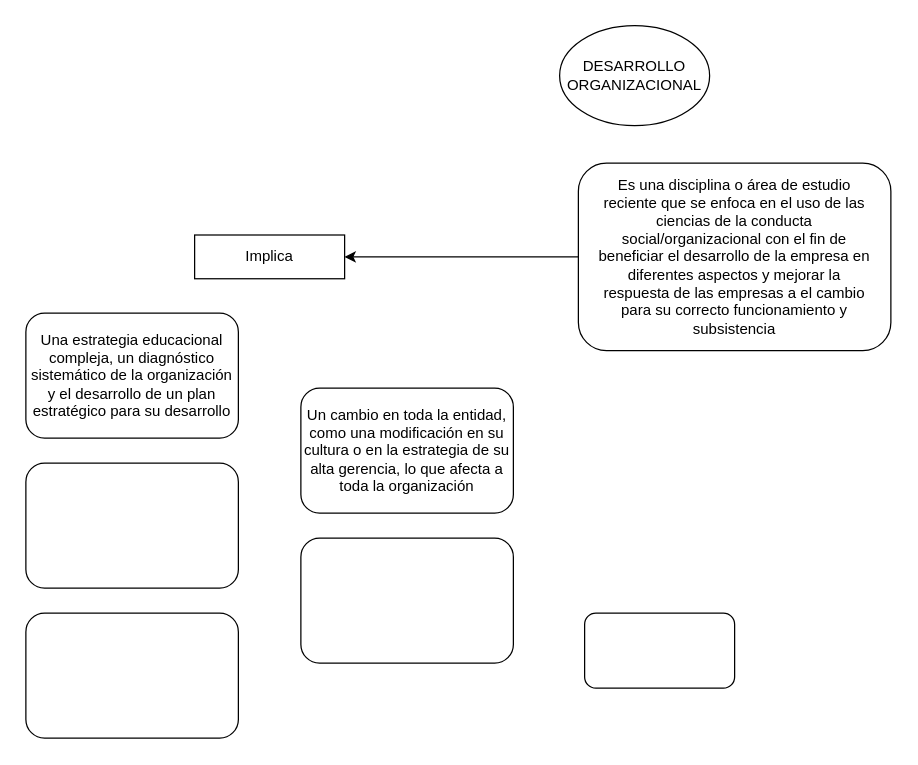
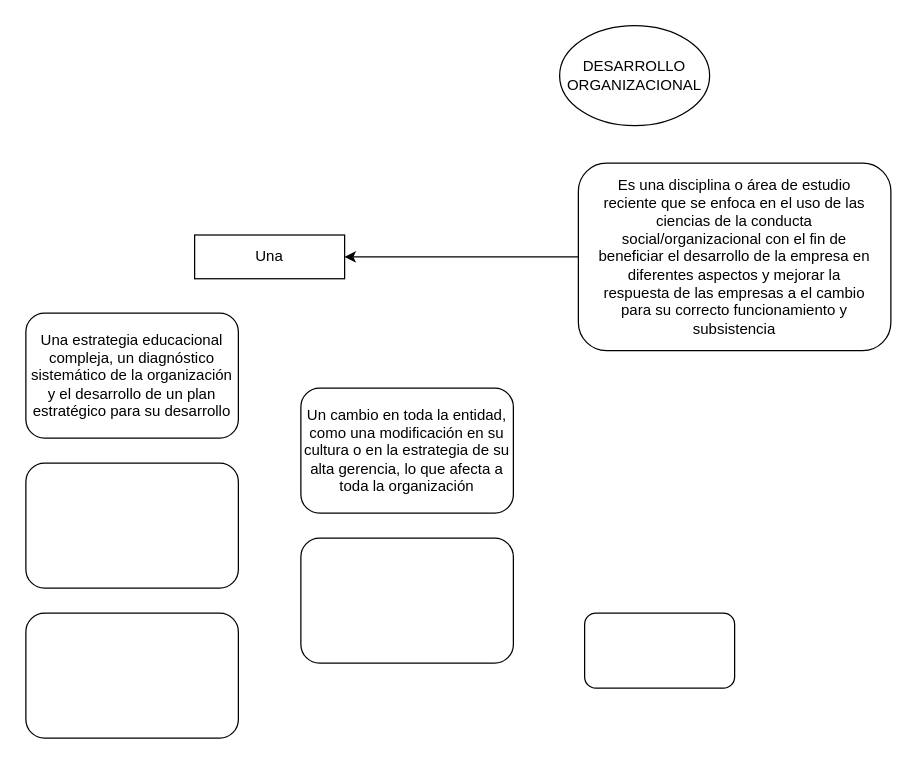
(269, 257) -> (269, 257)
